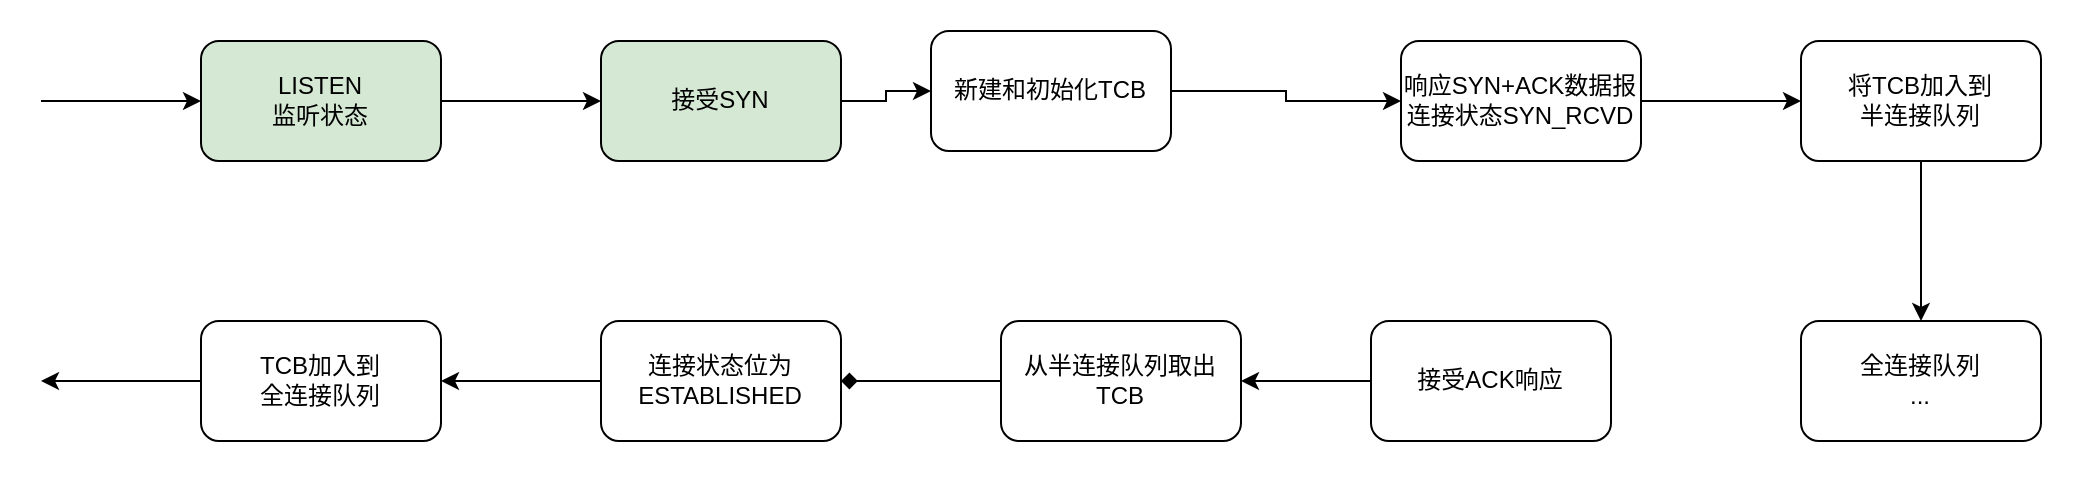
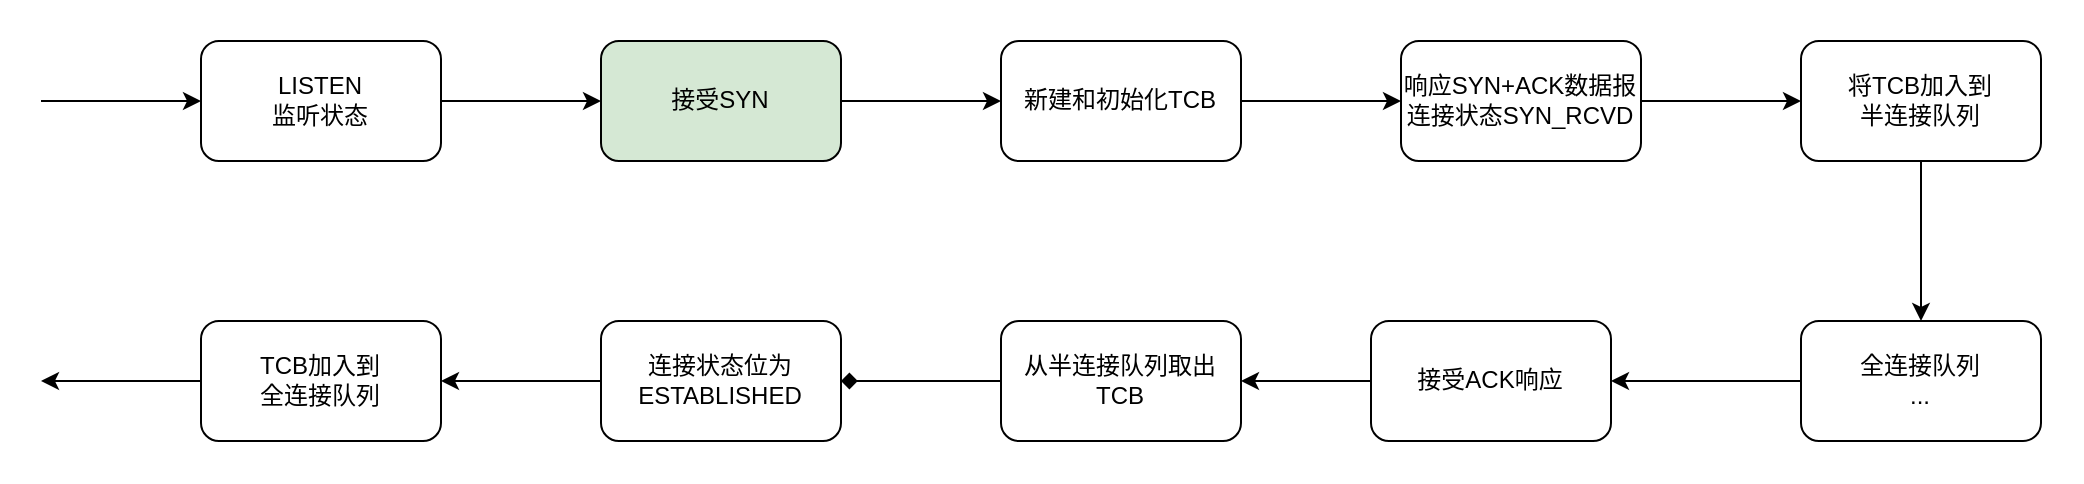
(1051, 91) -> (1121, 101)
(321, 101) -> (321, 101)
none -> (1713, 381)
